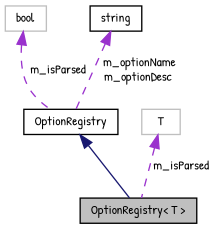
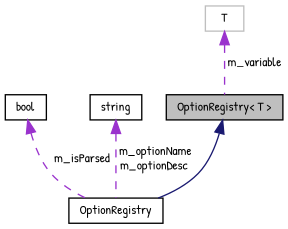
(26, 19) -> (26, 107)
(180, 166) -> (253, 63)
(109, 172) -> (198, 174)
